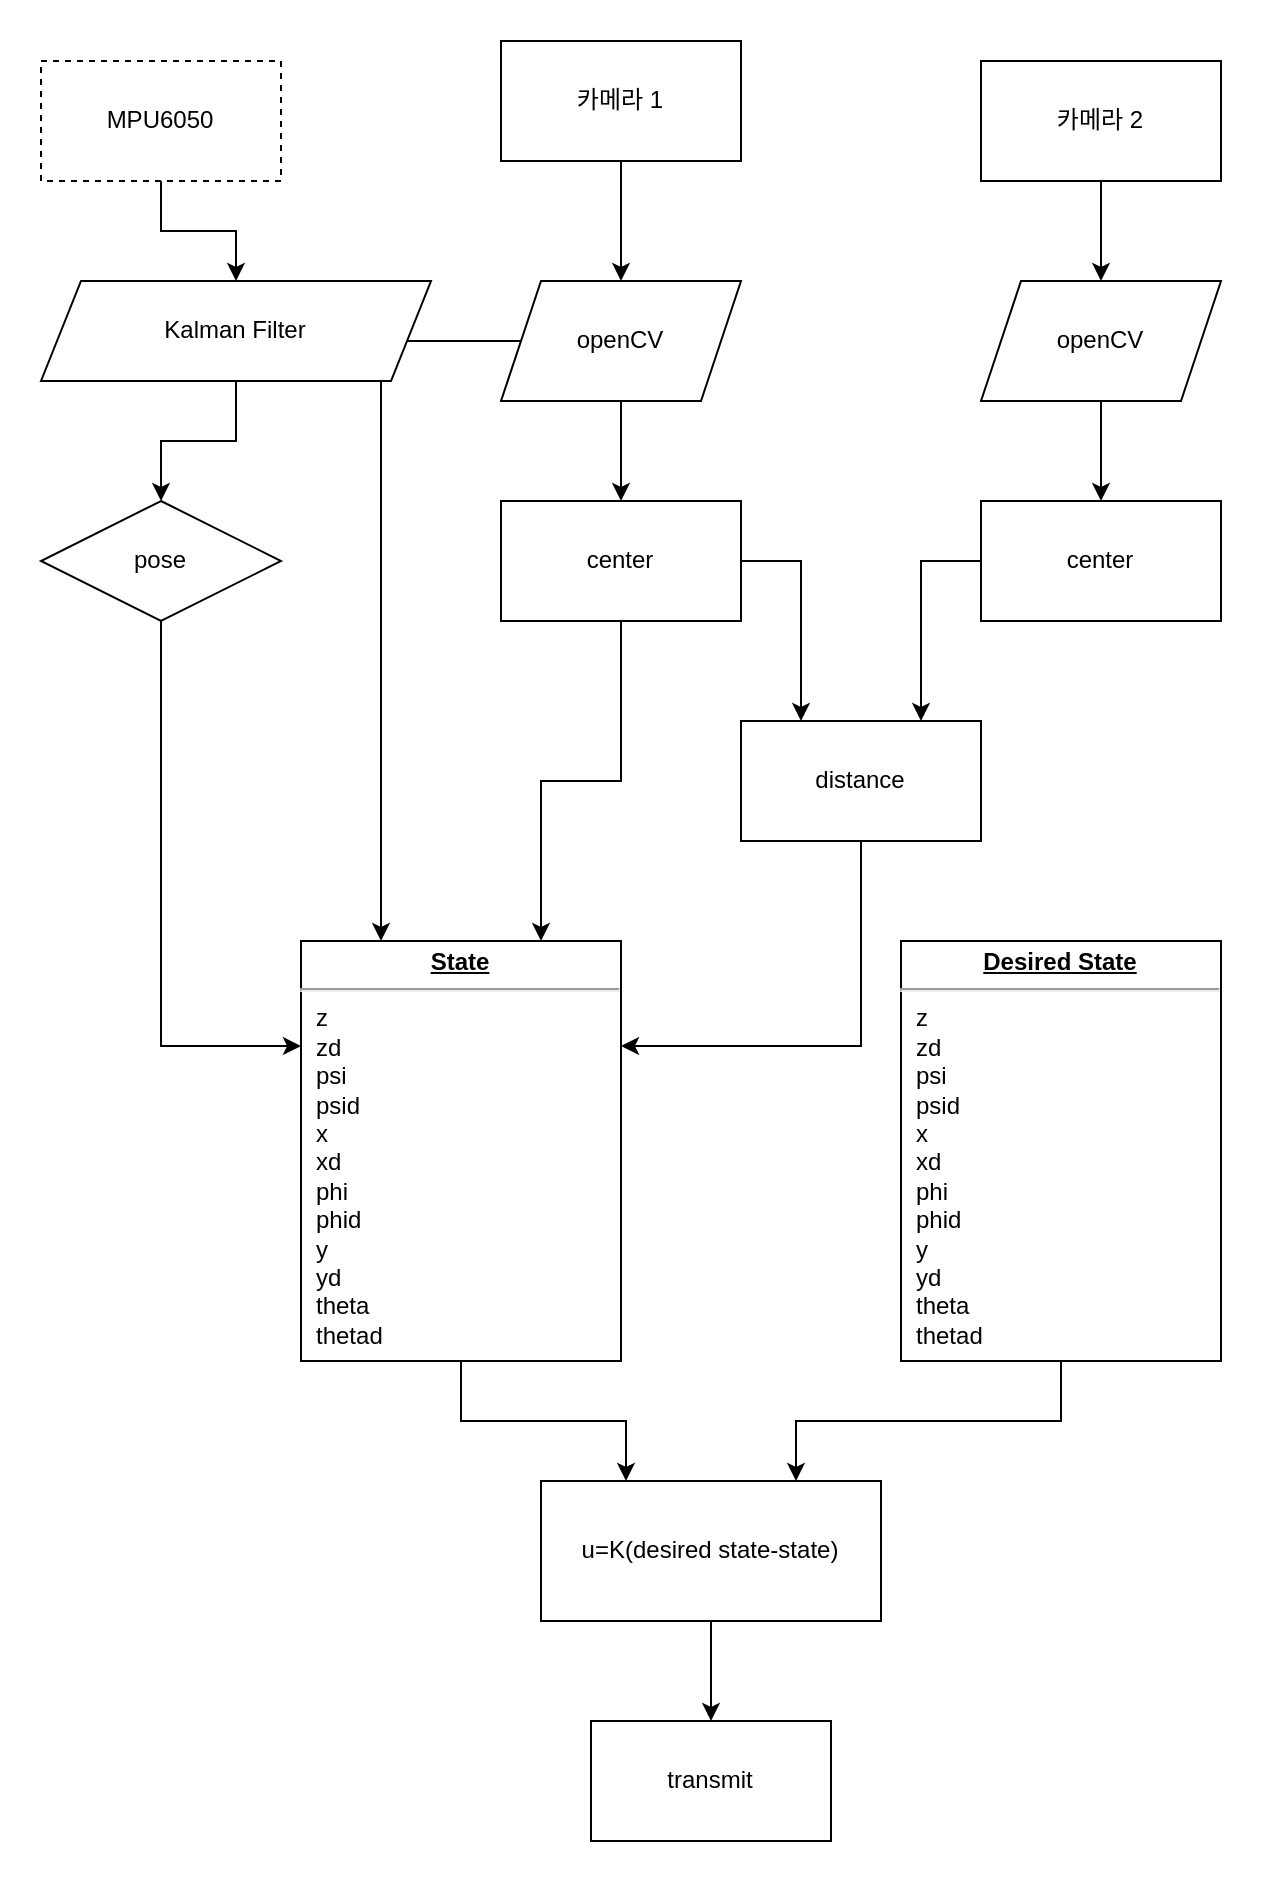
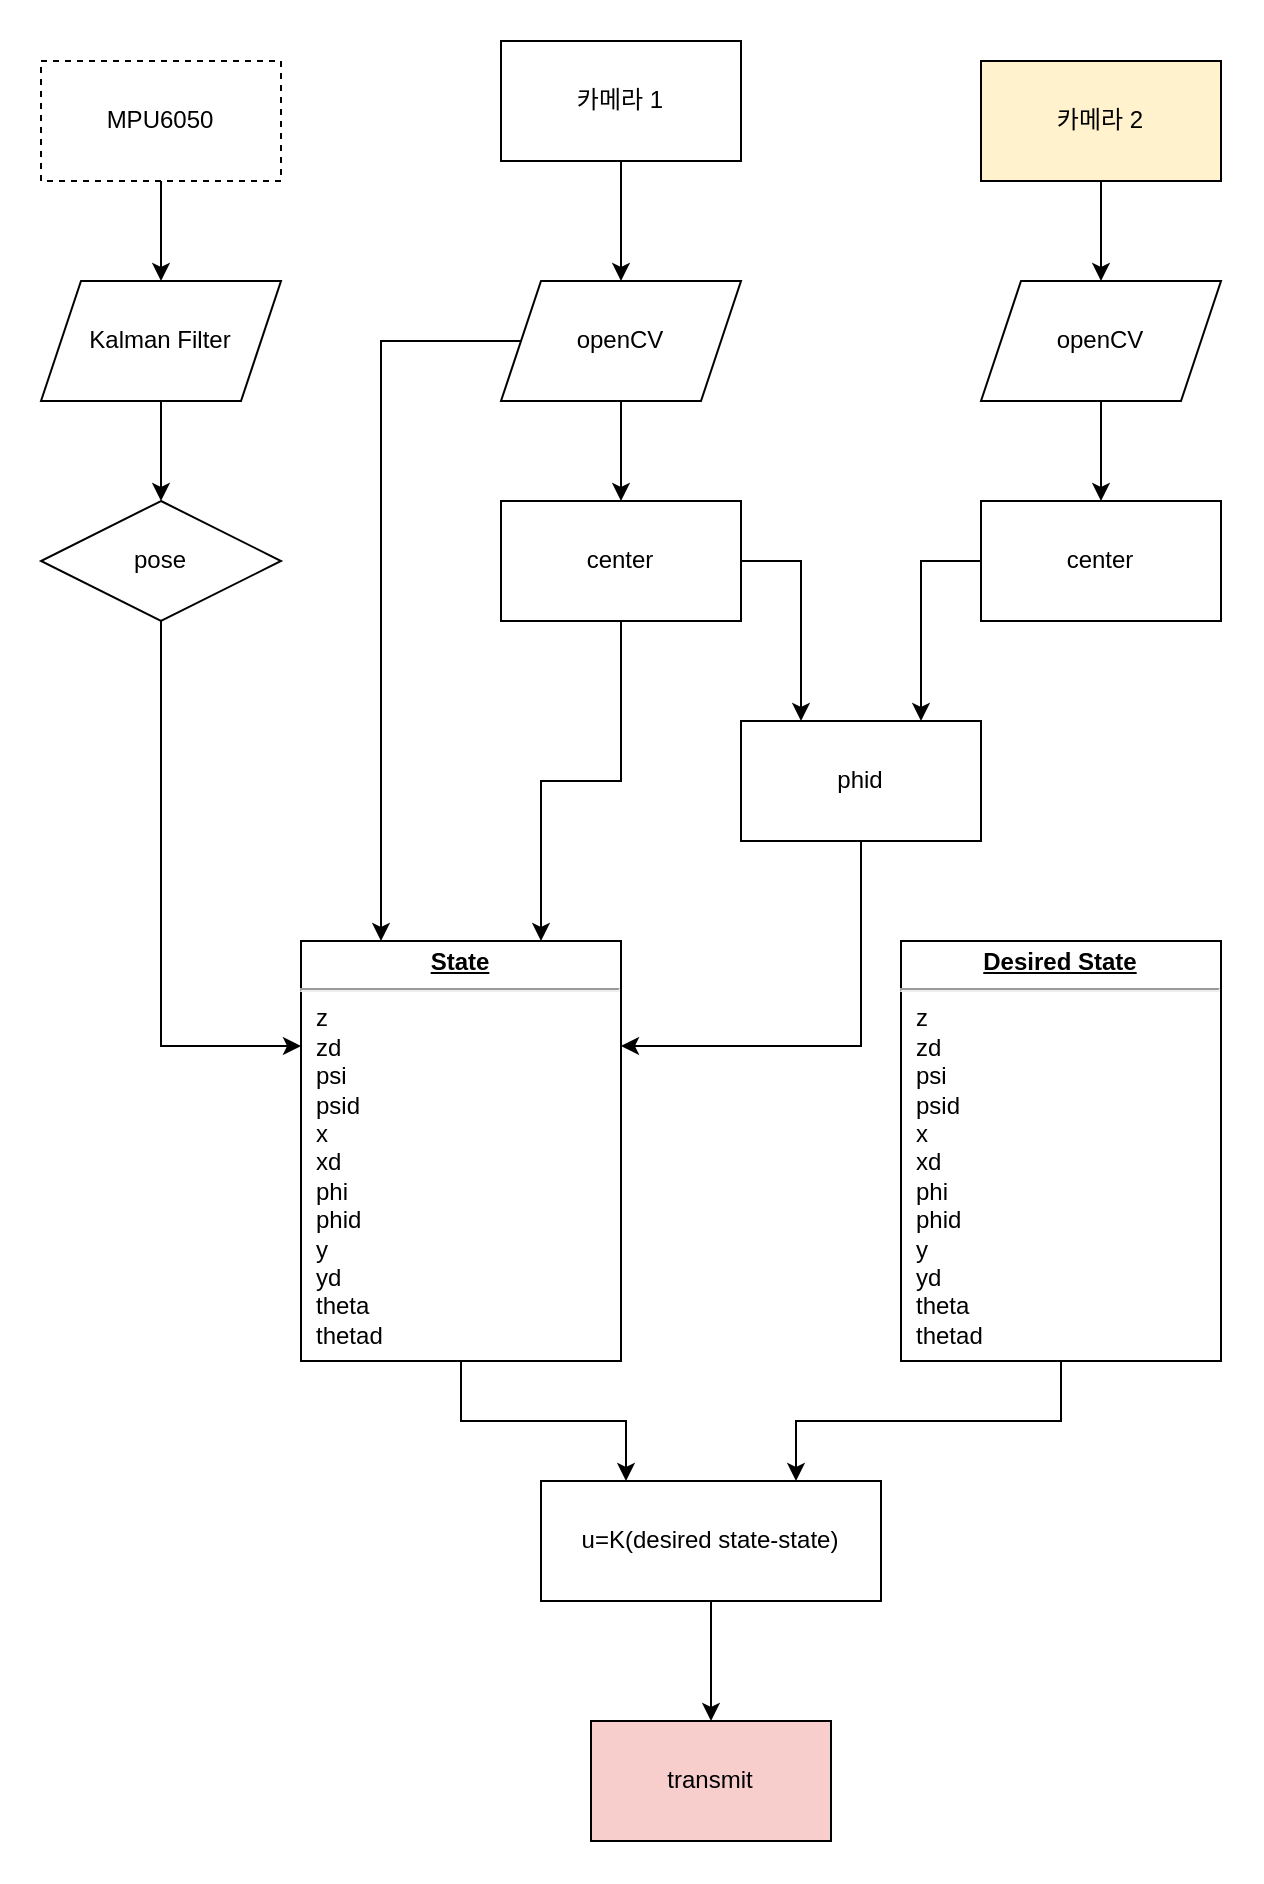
(1101, 121) -> (1101, 121)
(236, 331) -> (161, 341)
(861, 781) -> (861, 781)
(711, 1551) -> (711, 1541)
(711, 1781) -> (711, 1781)
